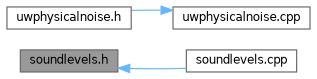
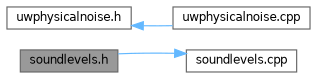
(146, 10) -> (158, 26)
(158, 69) -> (146, 53)
